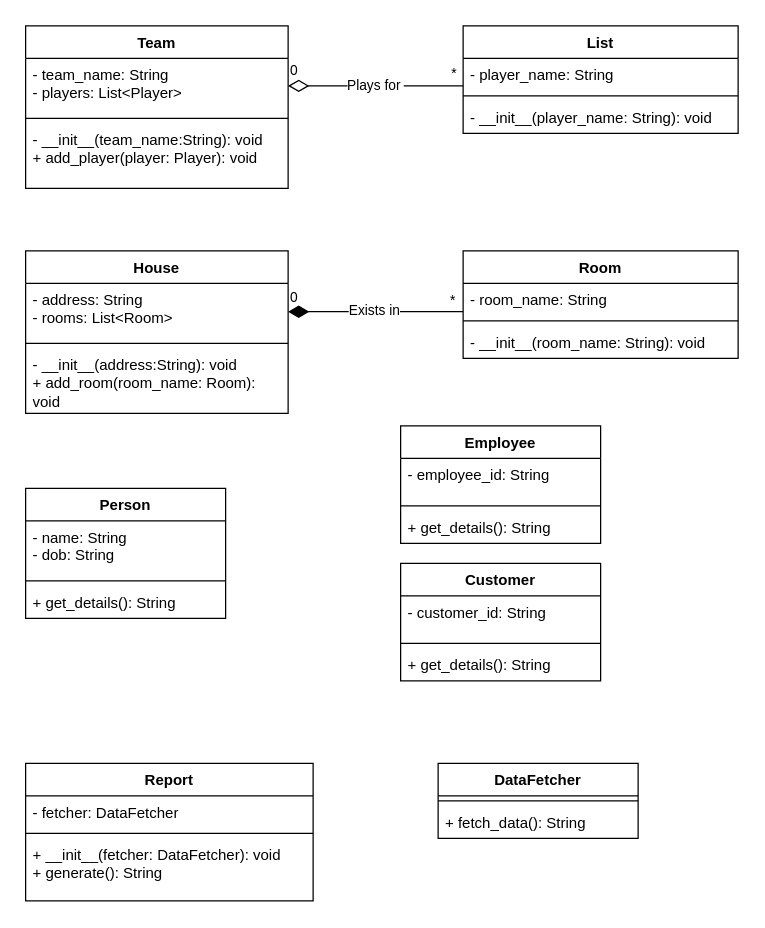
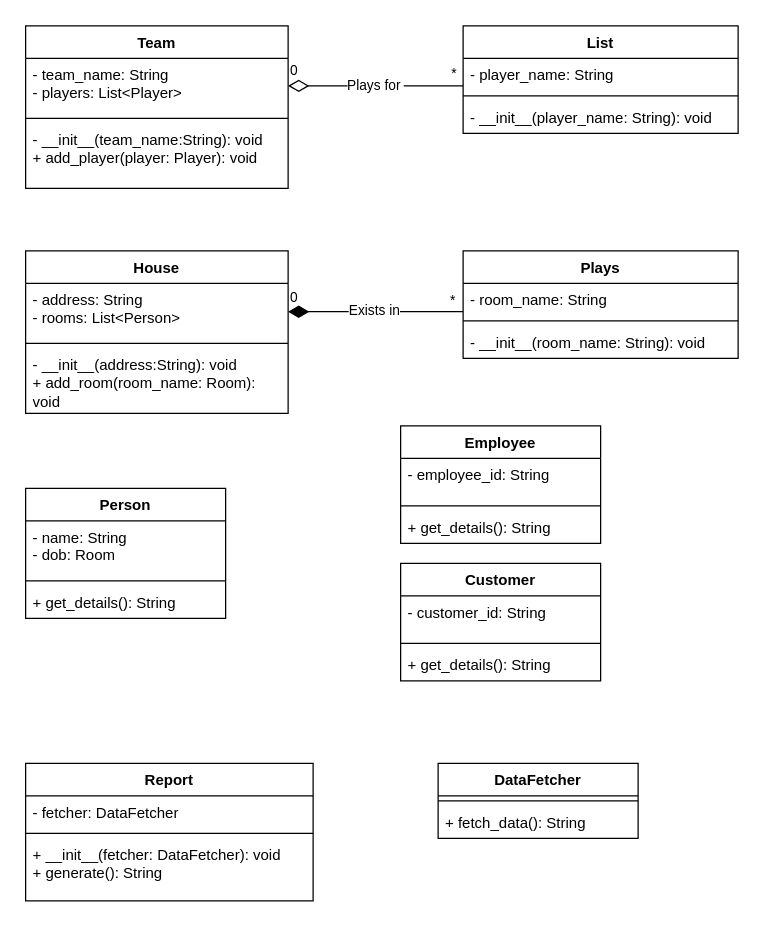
(601, 268) -> (601, 268)
(105, 310) -> (114, 310)
(84, 547) -> (84, 547)
